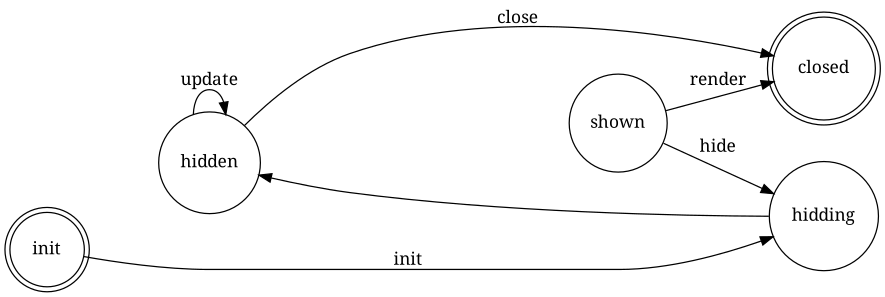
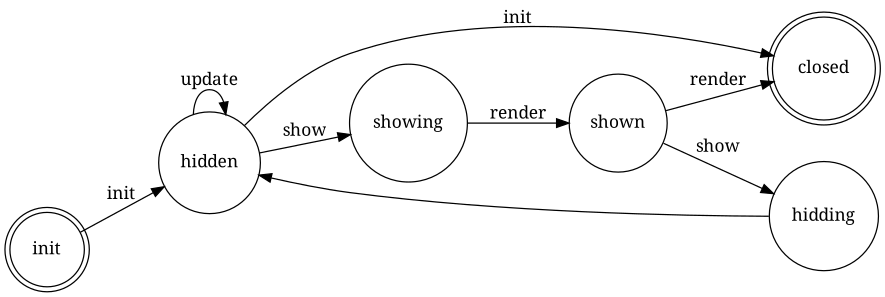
(518, 18) -> (518, 18)
none -> (408, 123)
(718, 147) -> (718, 147)
(424, 269) -> (117, 212)
